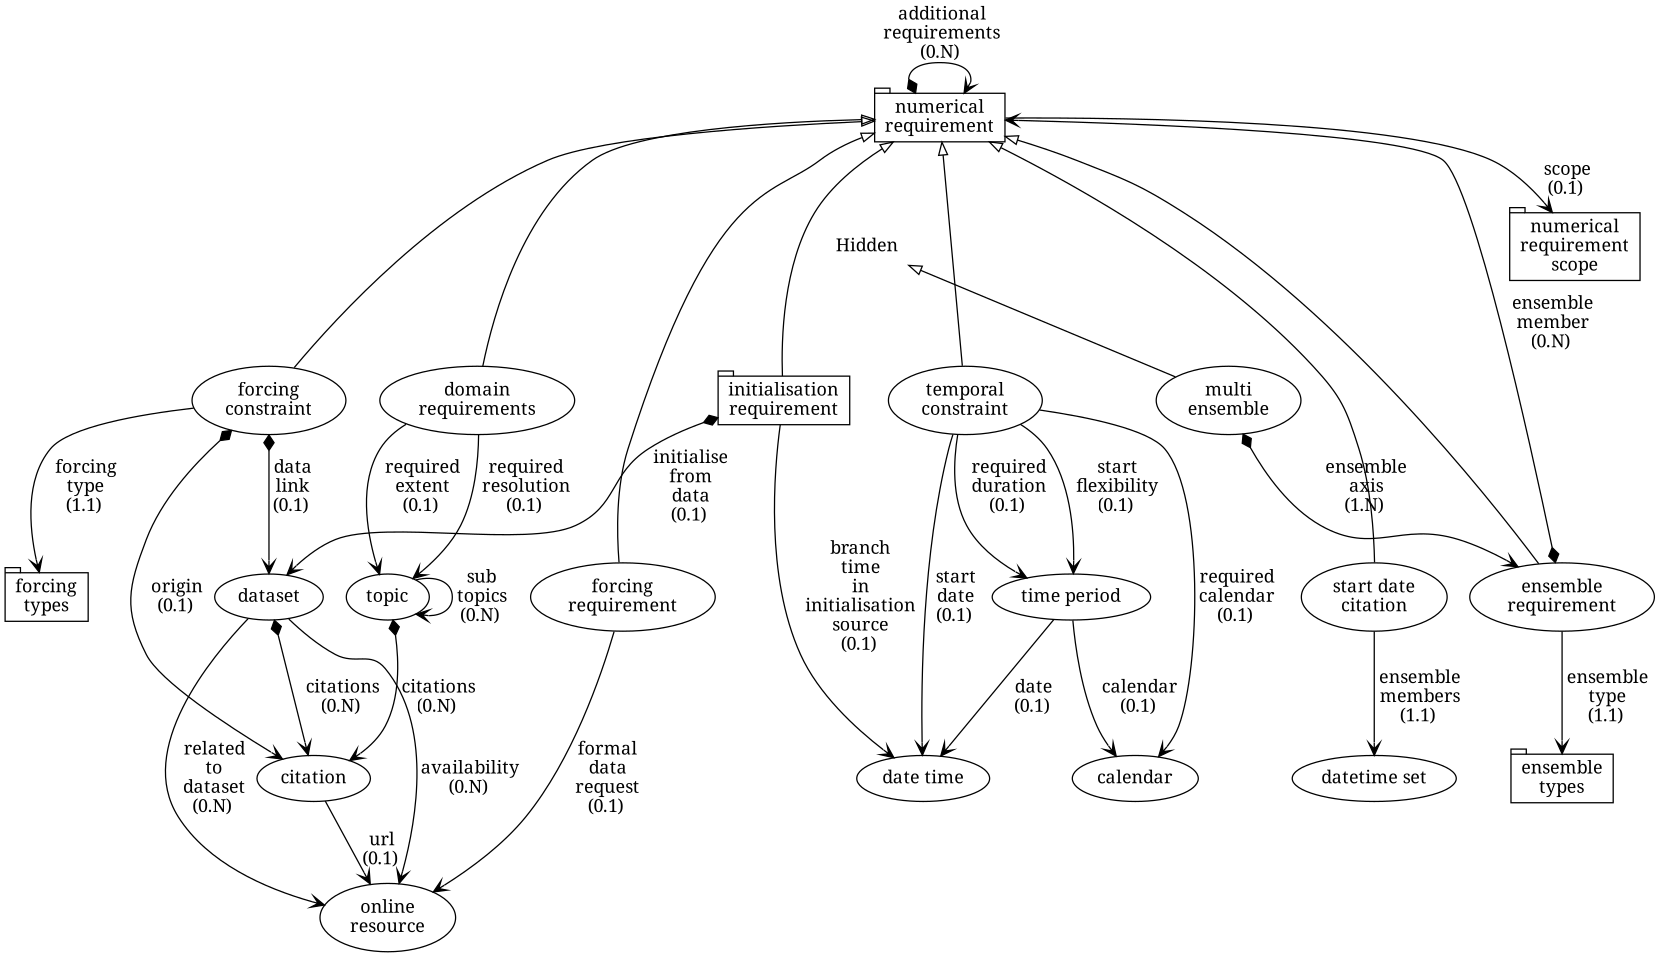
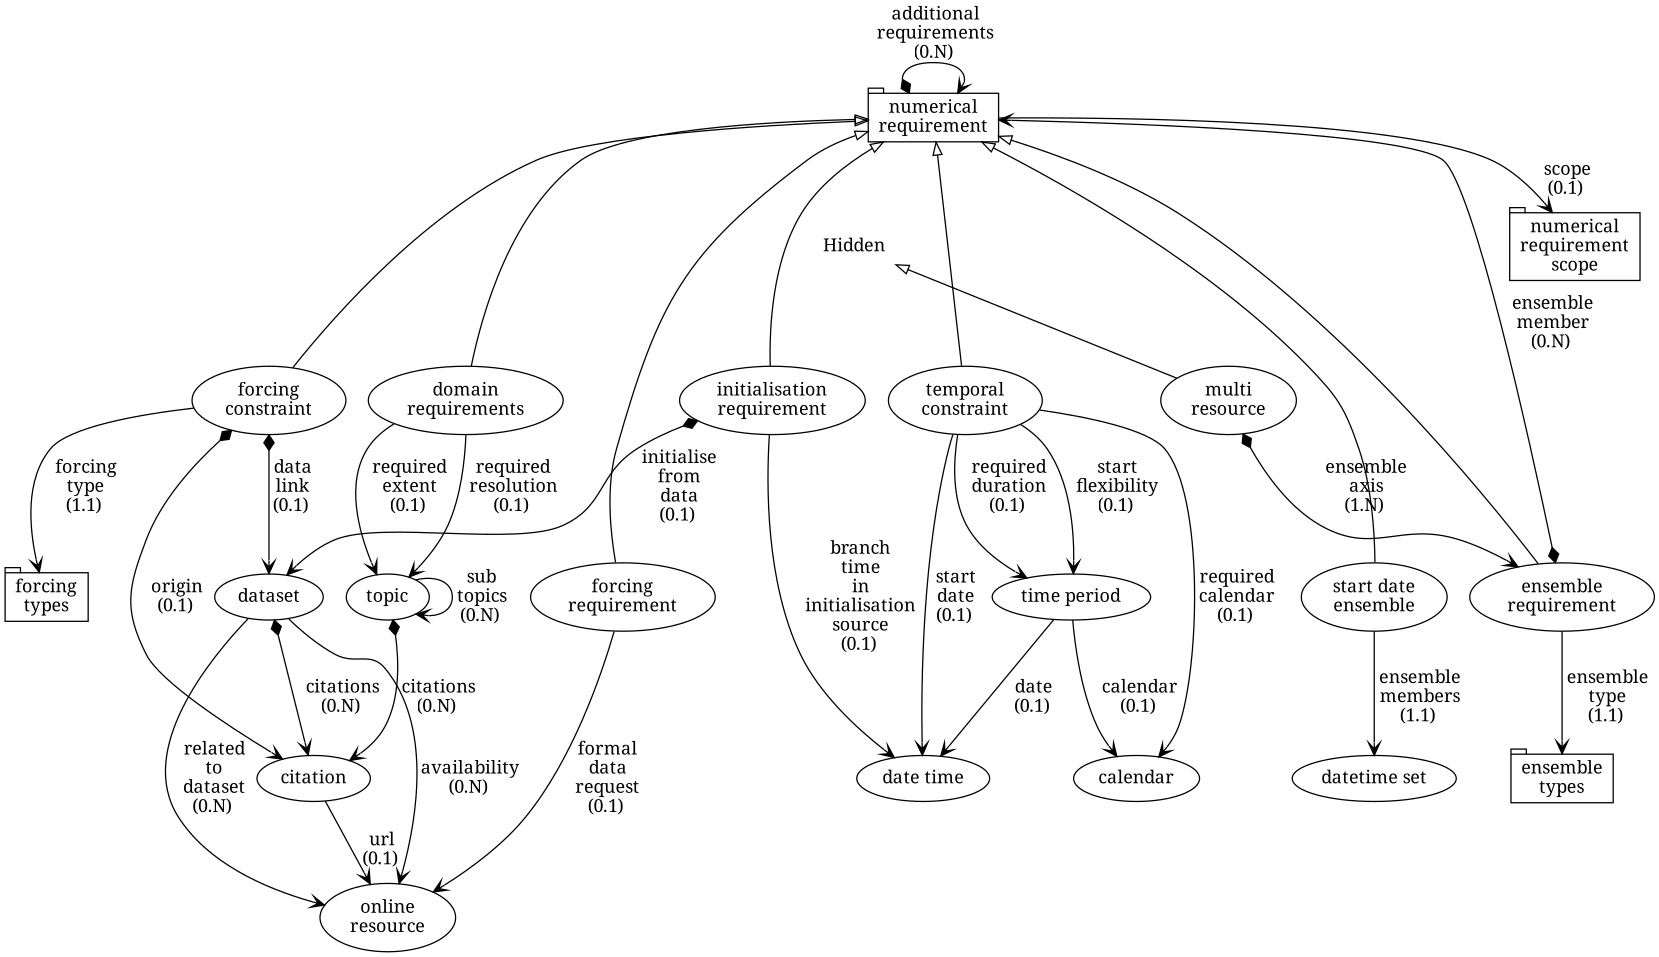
(784, 400) -> (772, 400)
(1229, 400) -> (1229, 400)
(1374, 597) -> (1374, 597)
